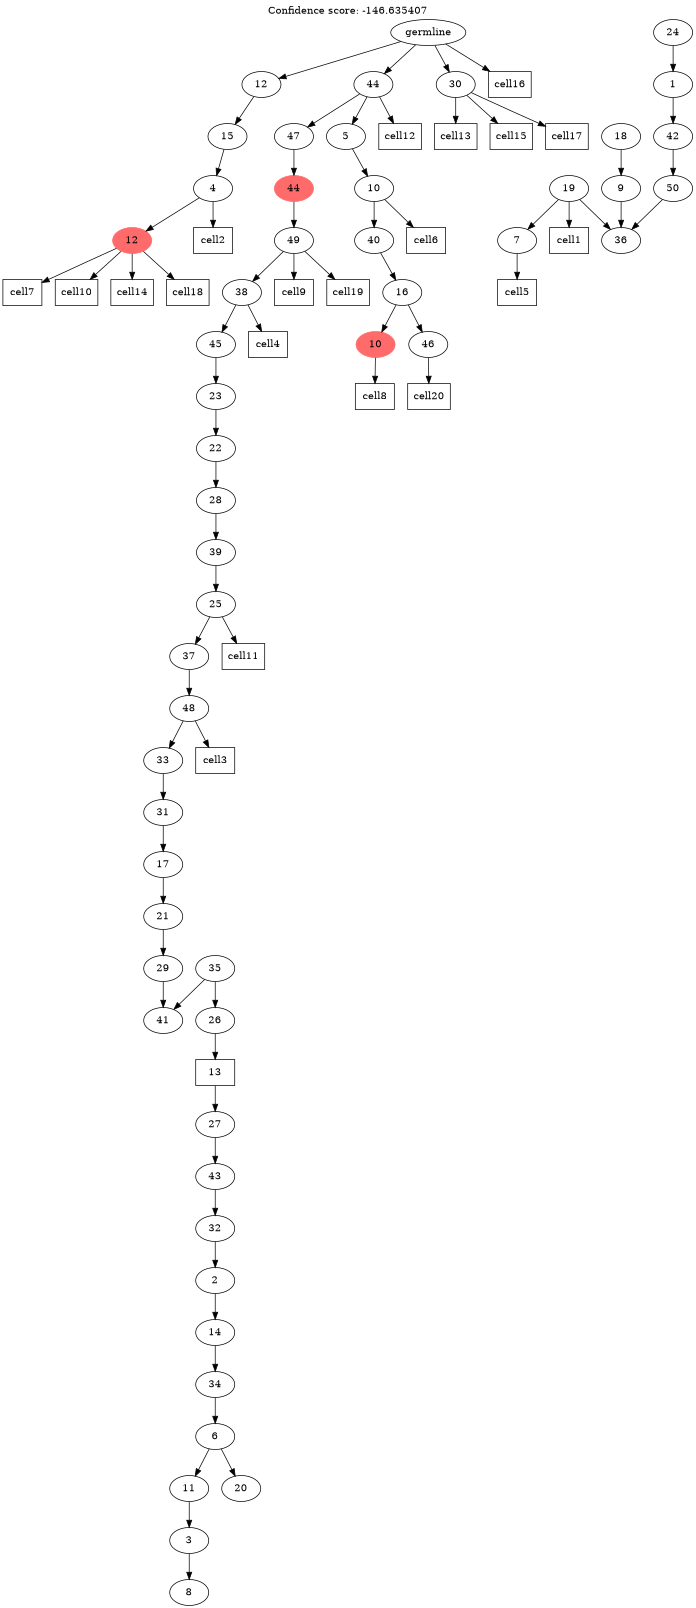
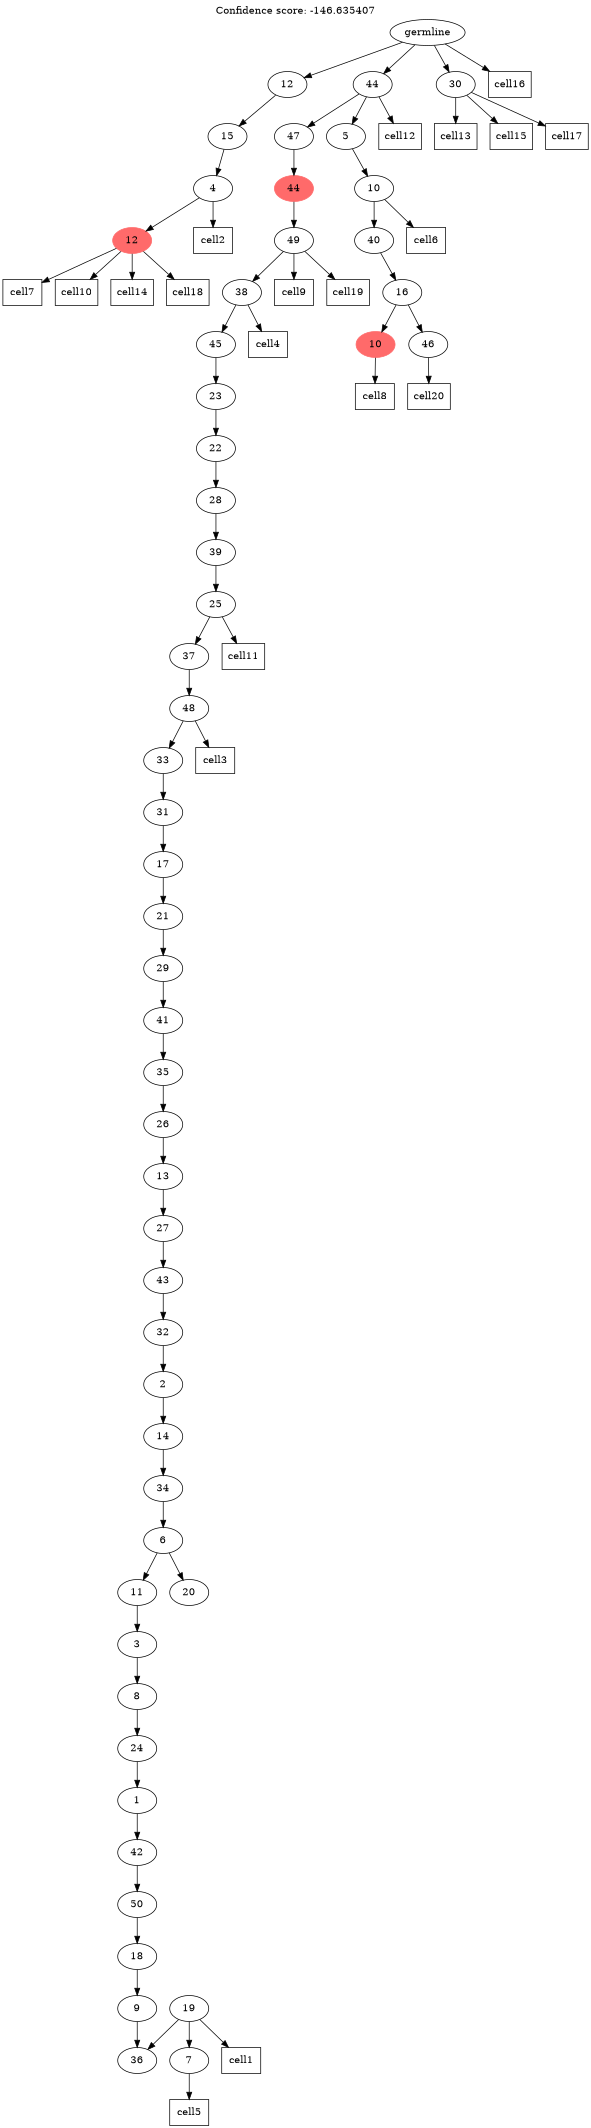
(650, 212) -> (137, 1927)
(192, 992) -> (163, 1043)
(215, 1072) -> (163, 1176)
none -> (137, 1719)
